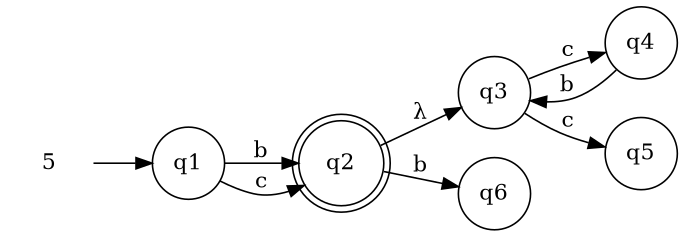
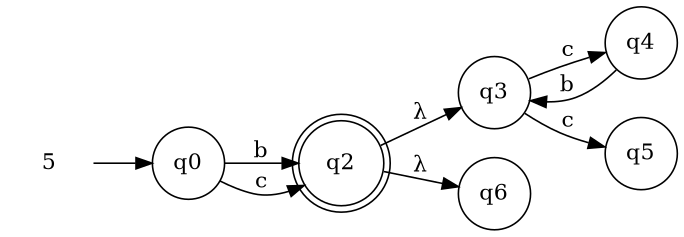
(188, 163) -> (188, 163)
(421, 166) -> (421, 166)
